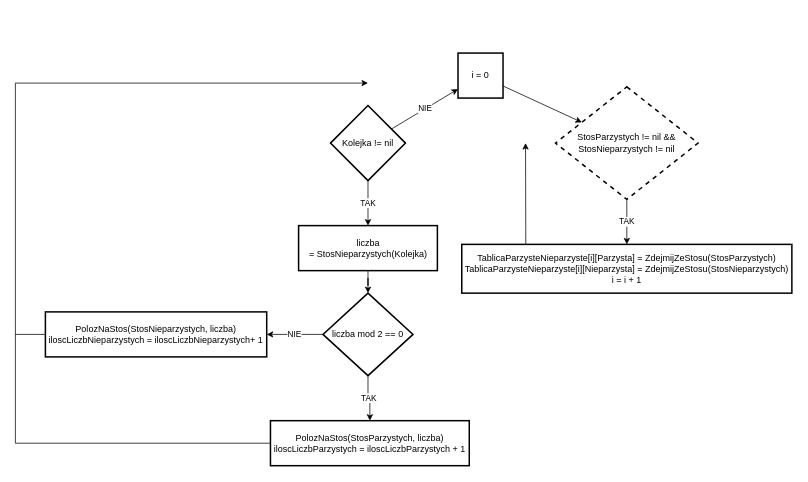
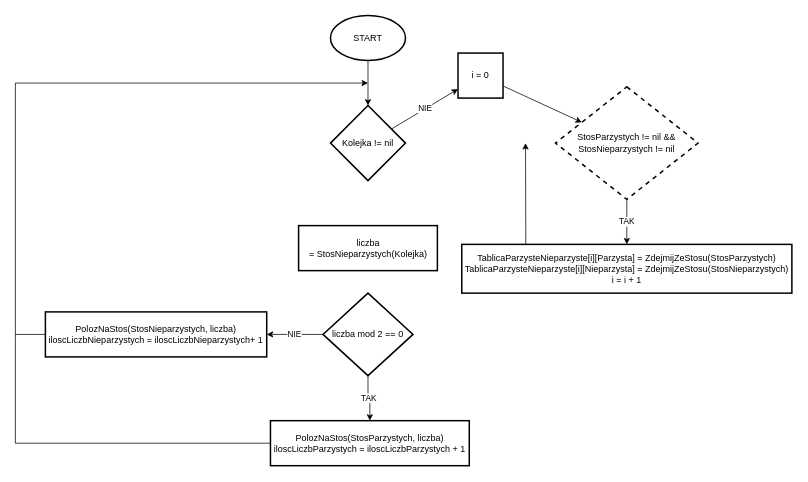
none -> (368, 38)
none -> (368, 99)
(368, 202) -> none
(368, 281) -> none
